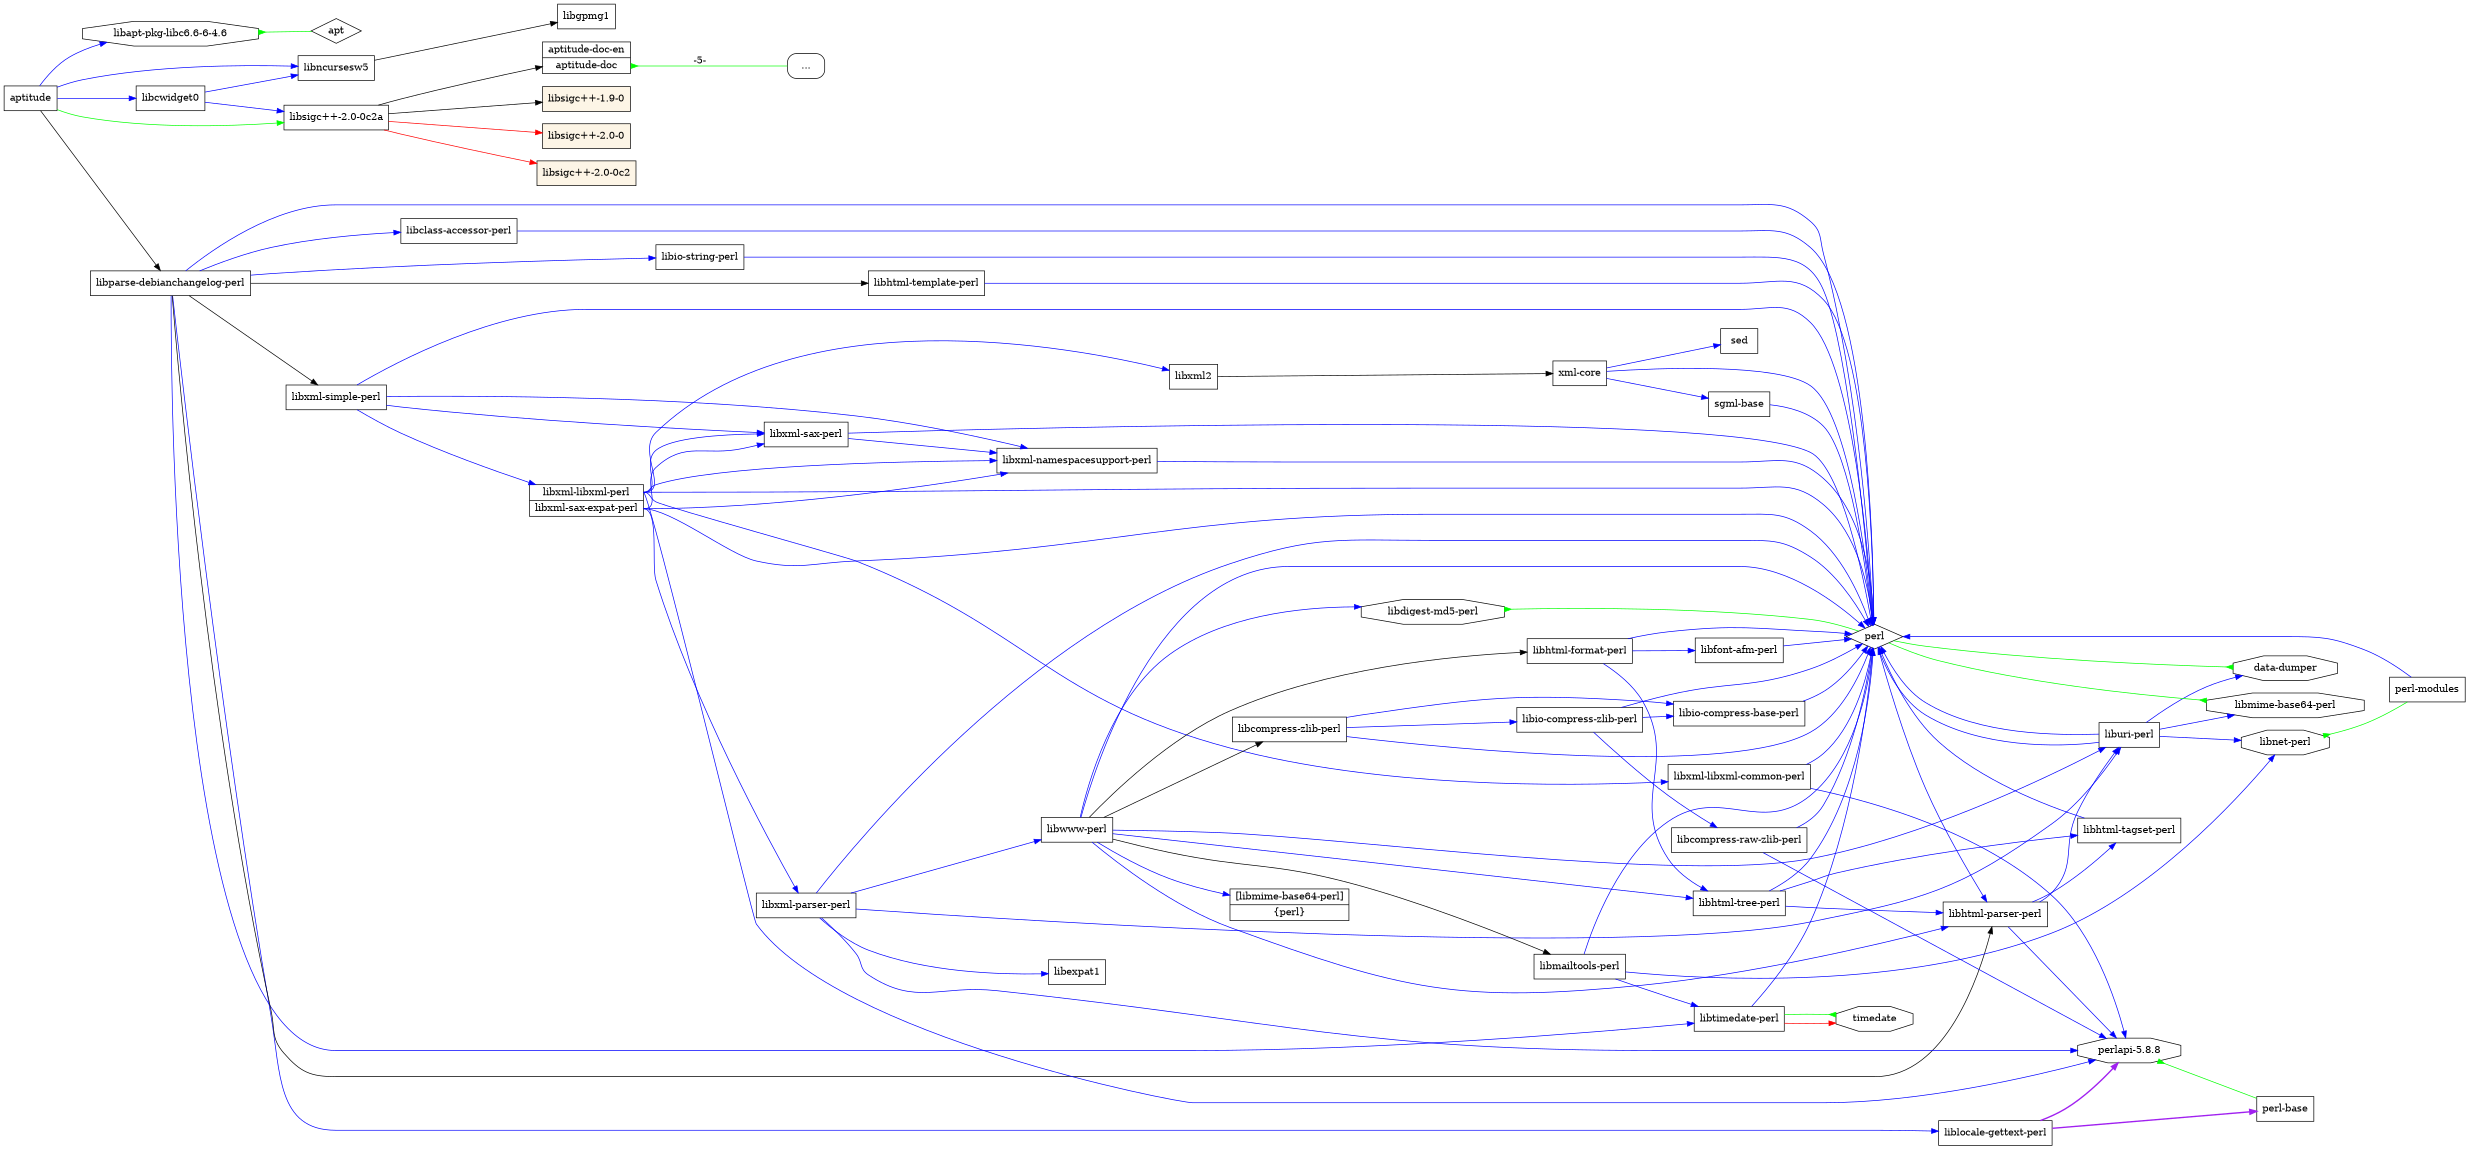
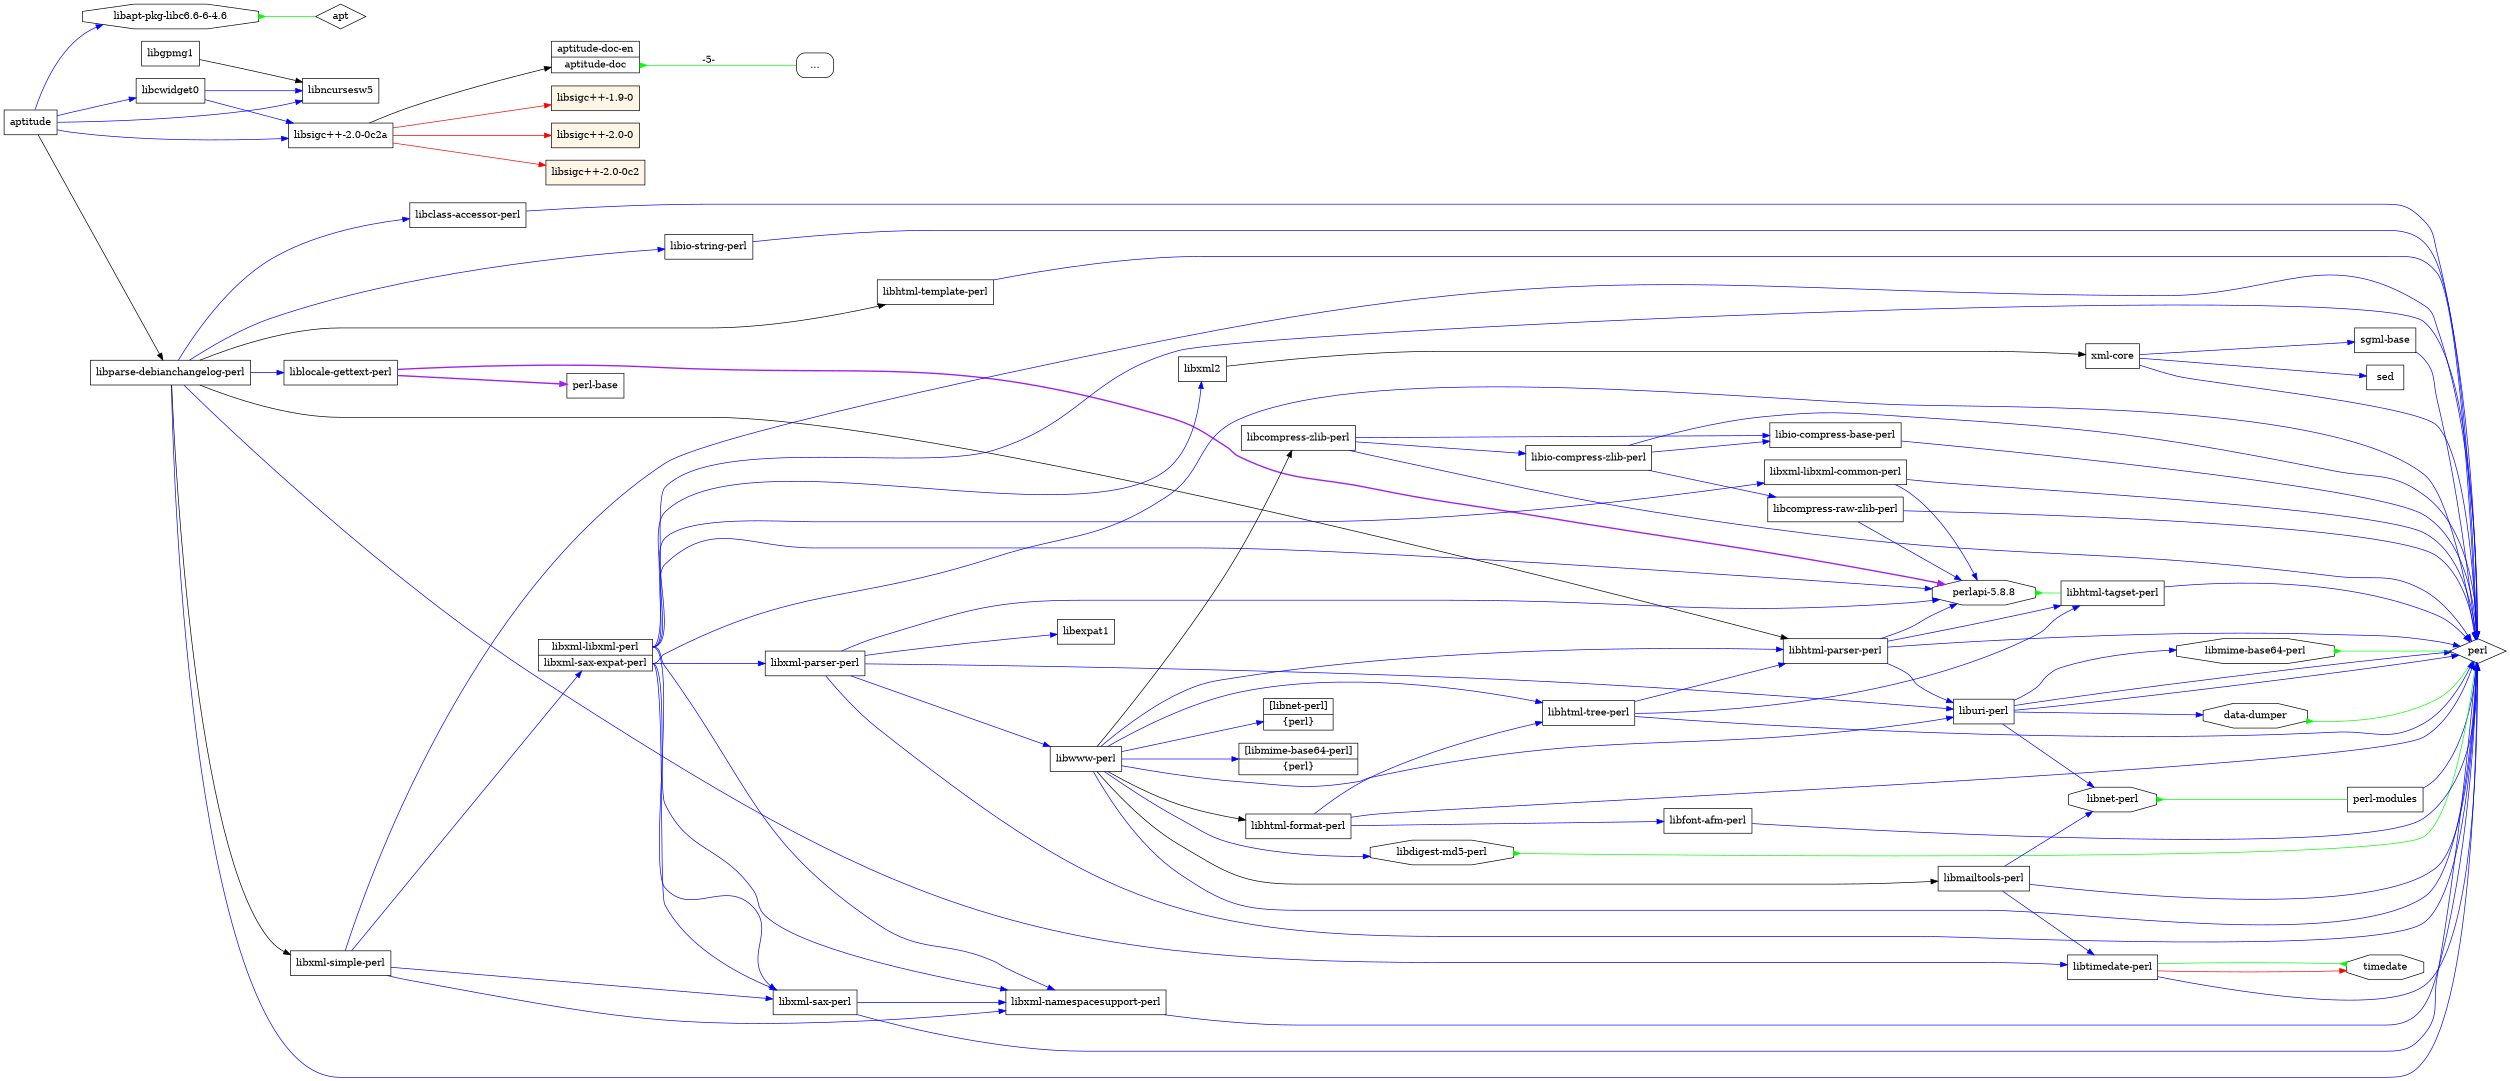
(463, 42) -> (248, 70)
(462, 108) -> (469, 117)
(166, 125) -> (169, 139)
none -> (1298, 714)
(1920, 776) -> (2171, 634)
(2211, 1081) -> (2052, 593)
